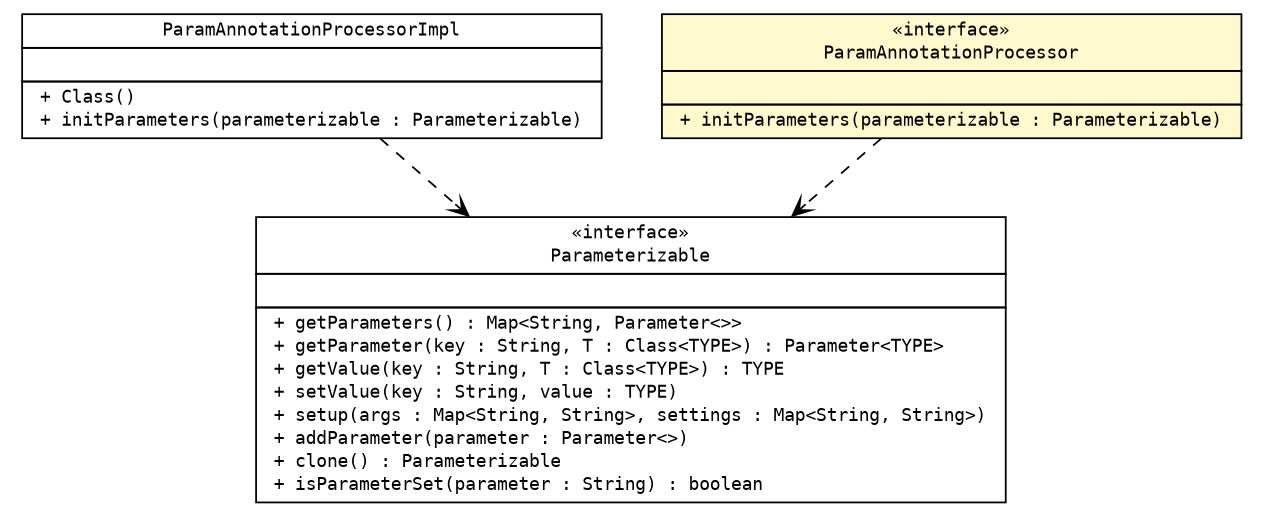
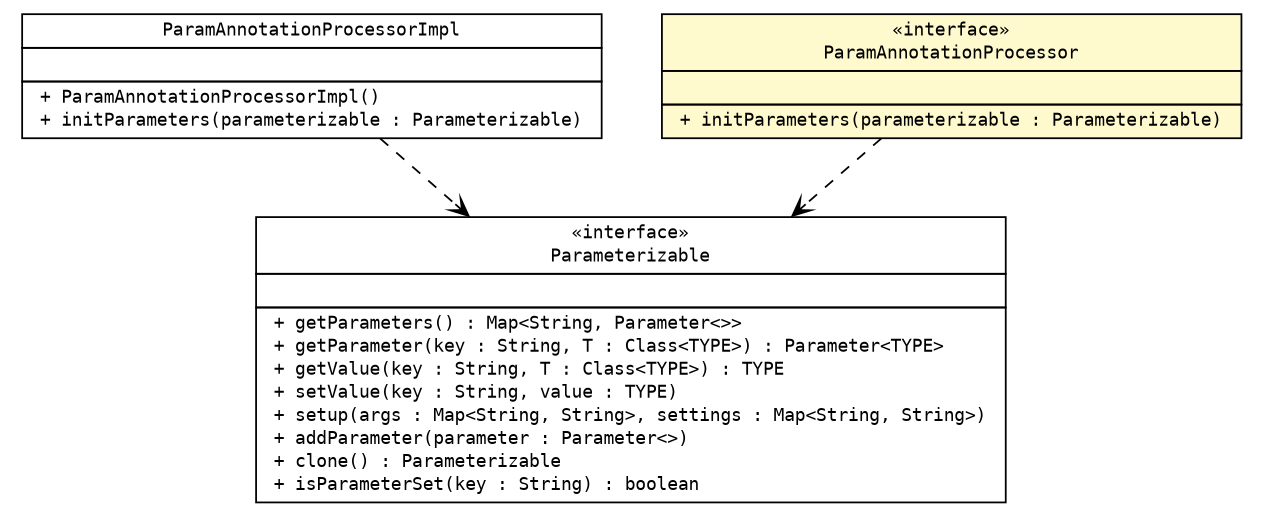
(89, 97) -> (211, 97)
(519, 485) -> (487, 485)
